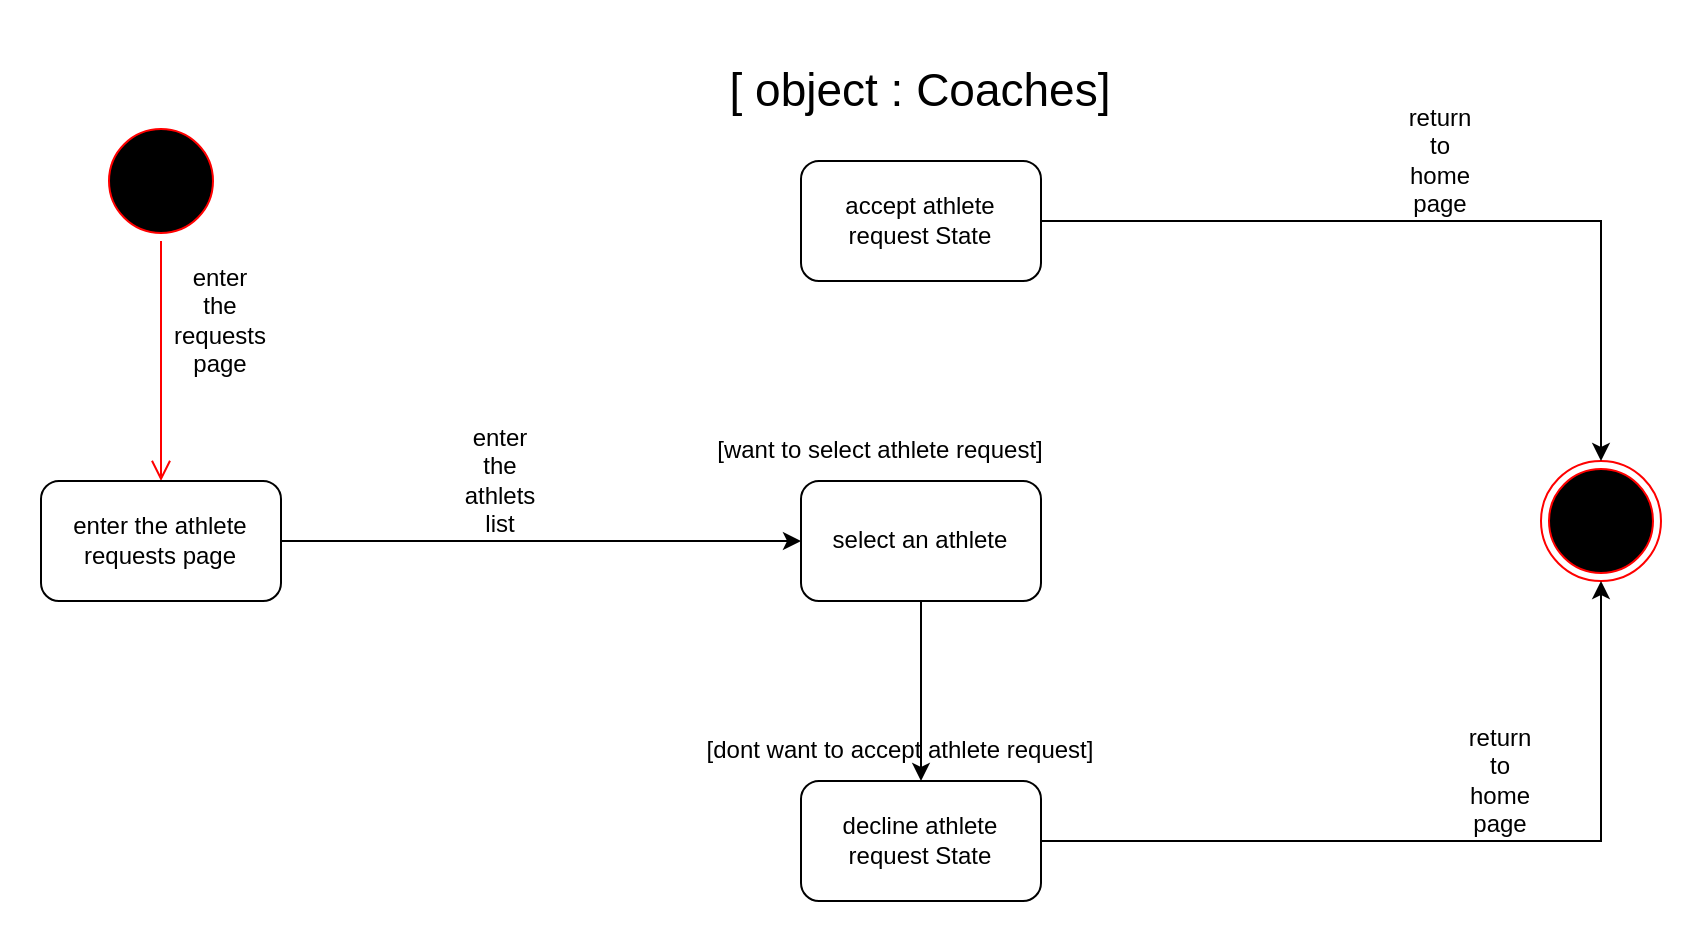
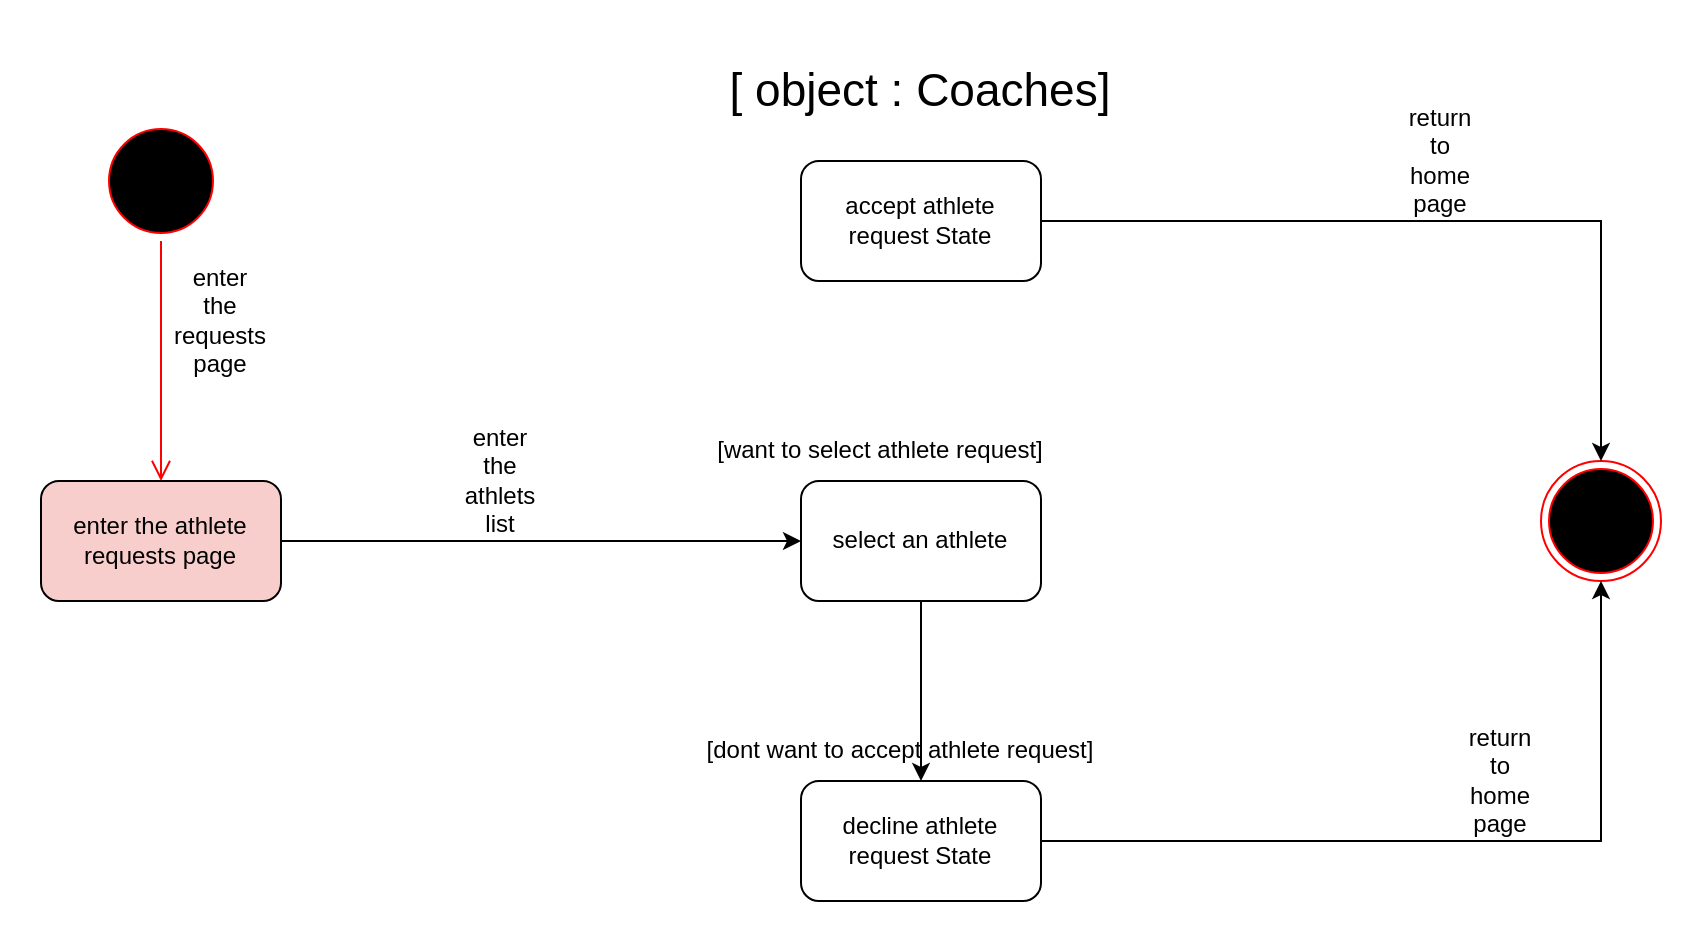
(161, 541) -> (161, 541)
